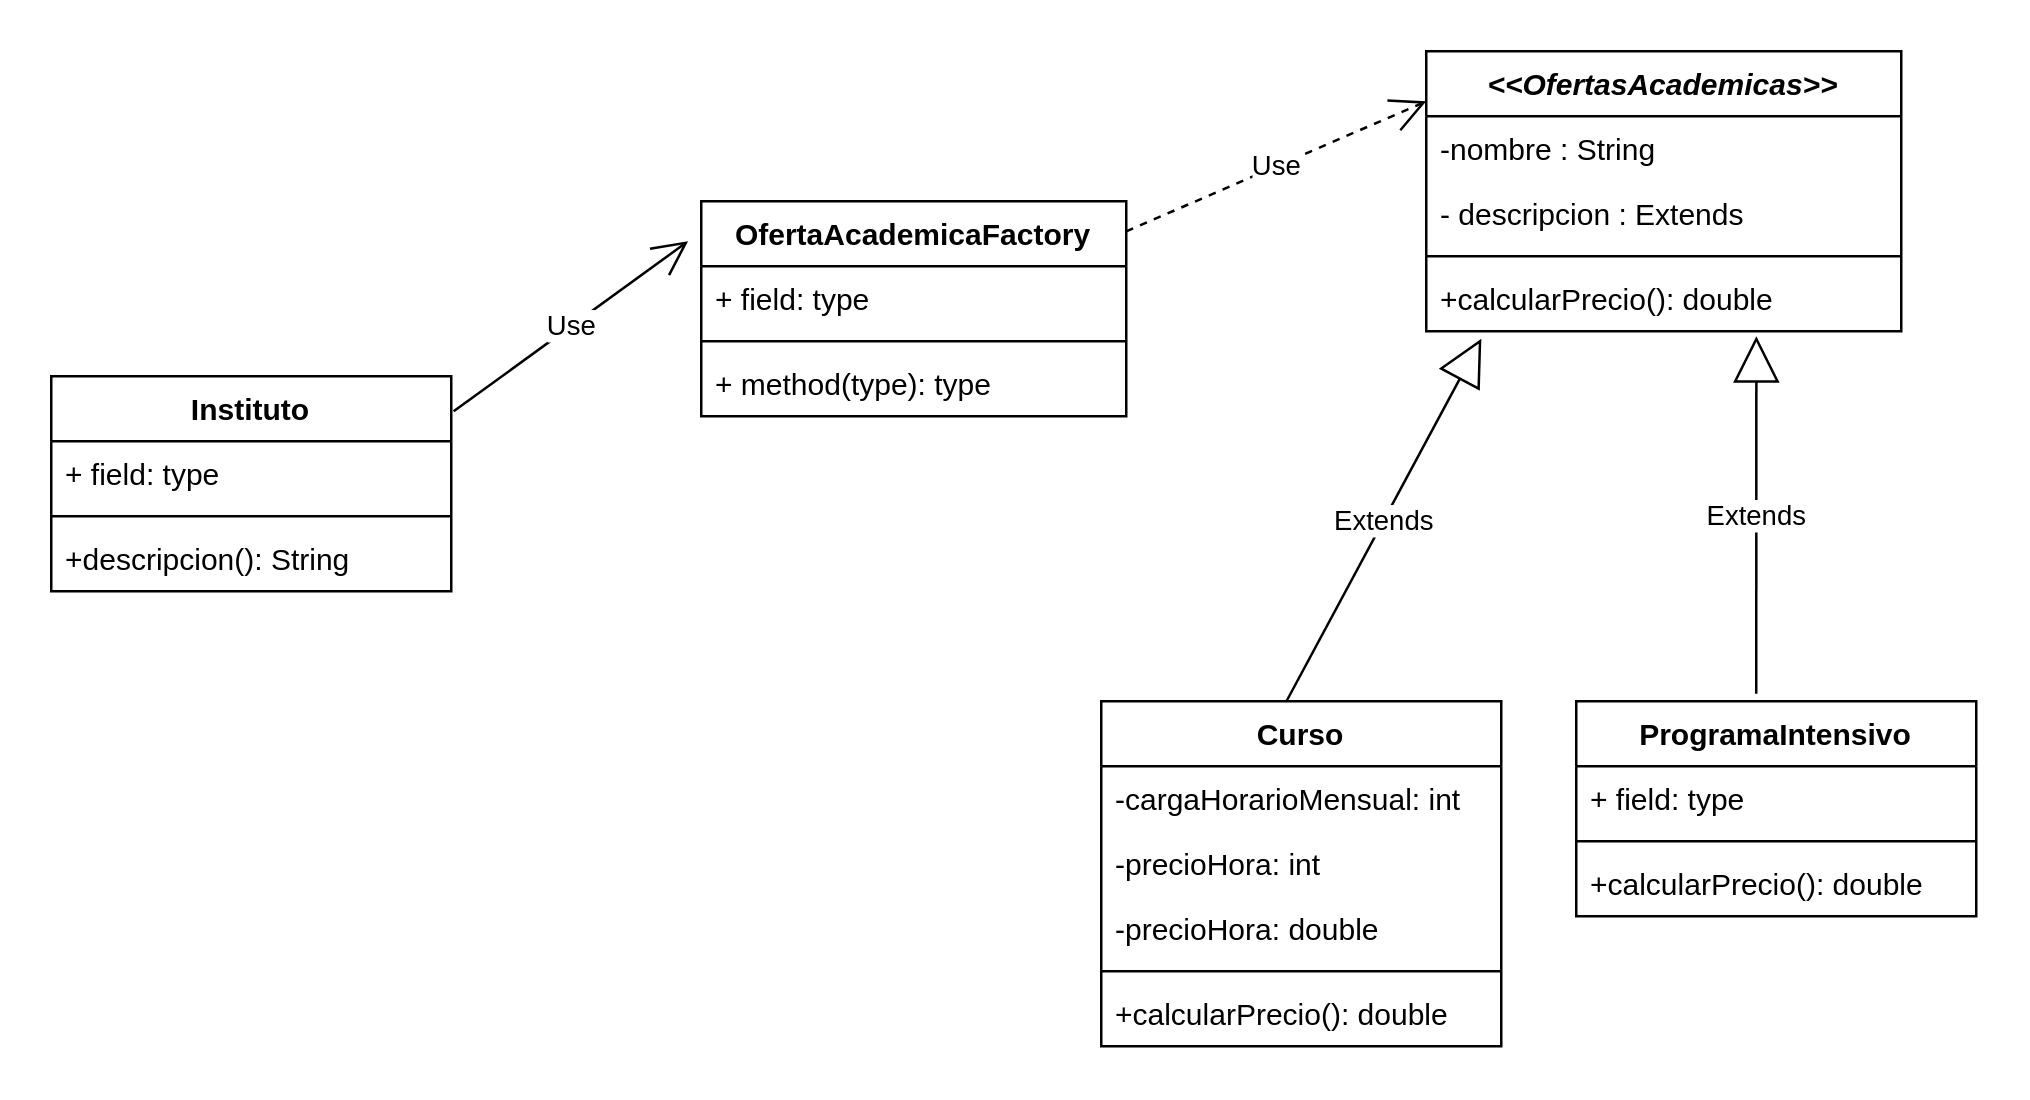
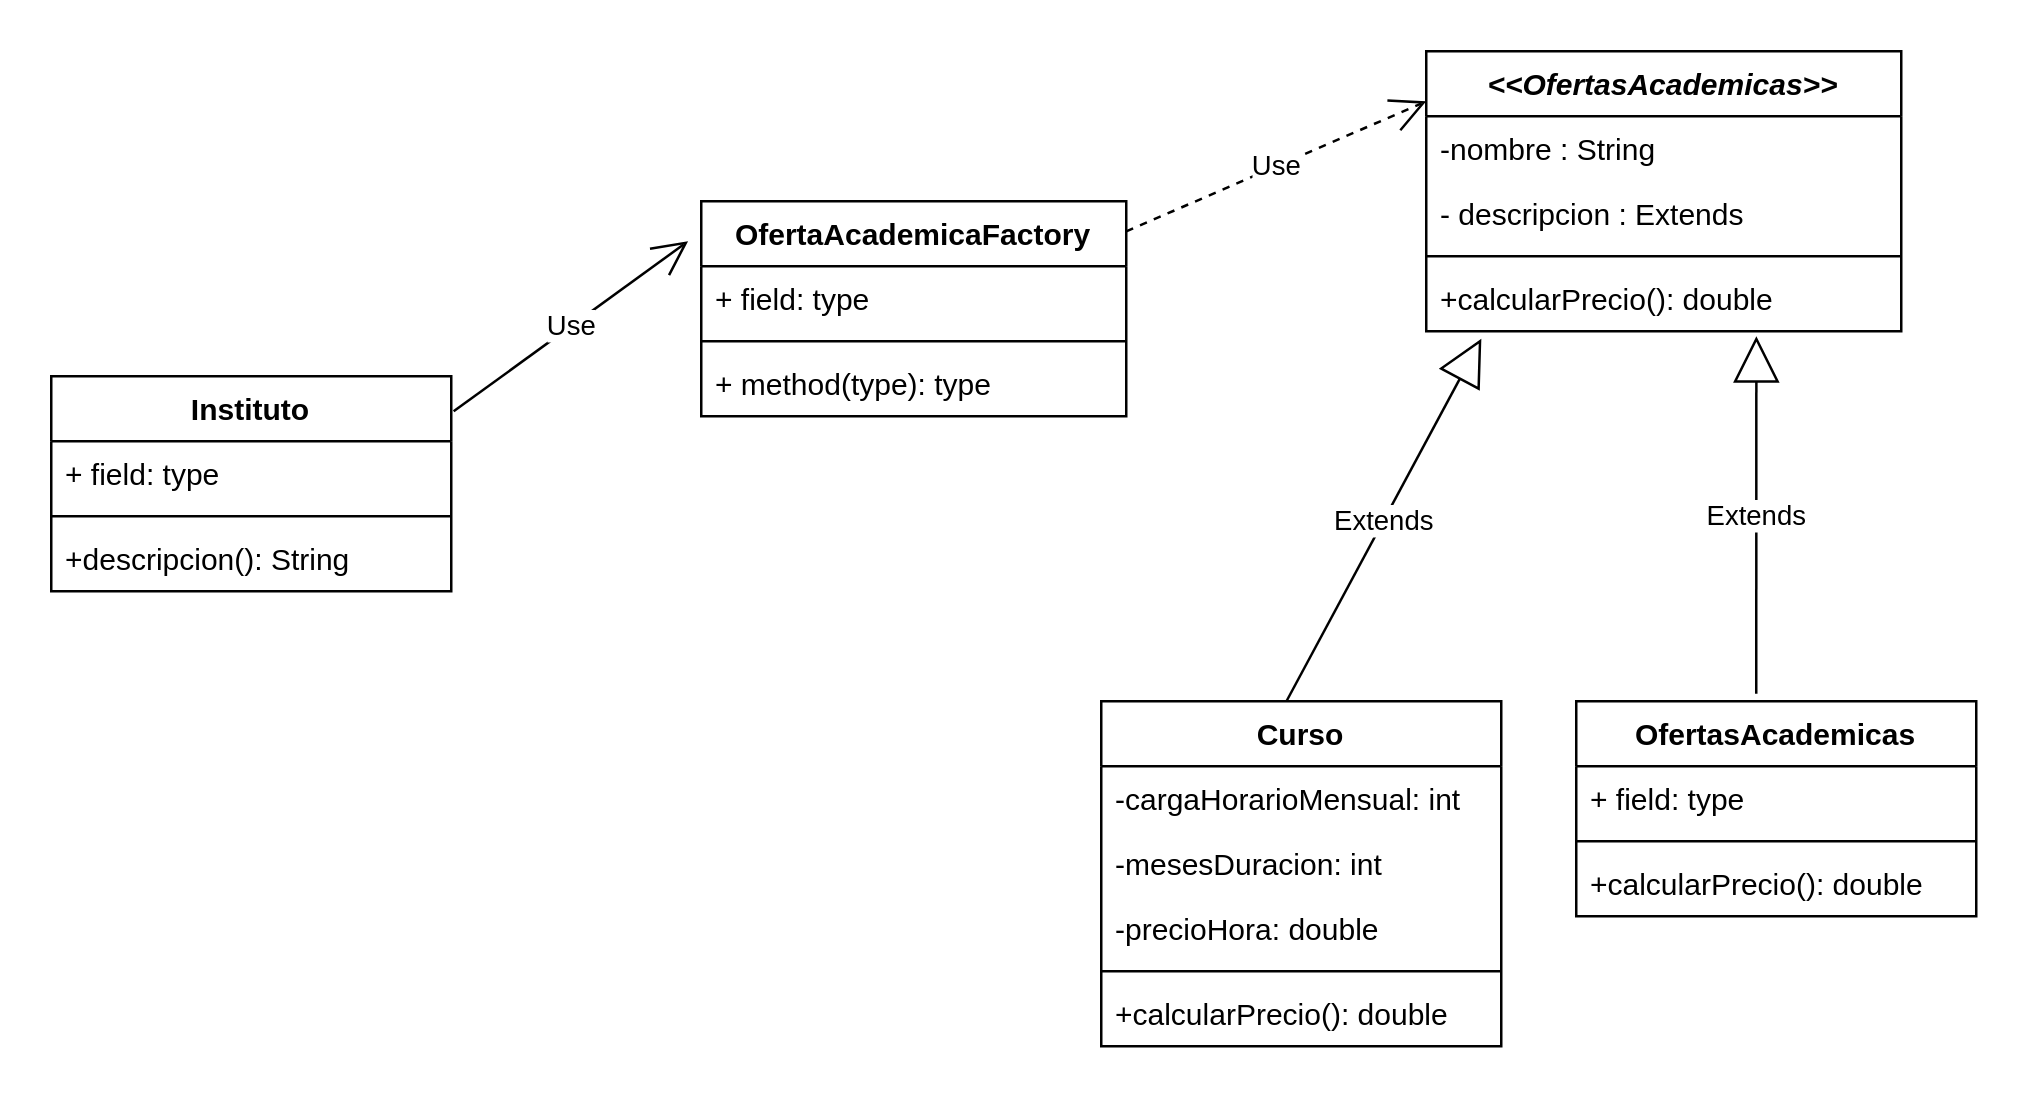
(1775, 735) -> (1775, 735)
(1234, 865) -> (1259, 865)
